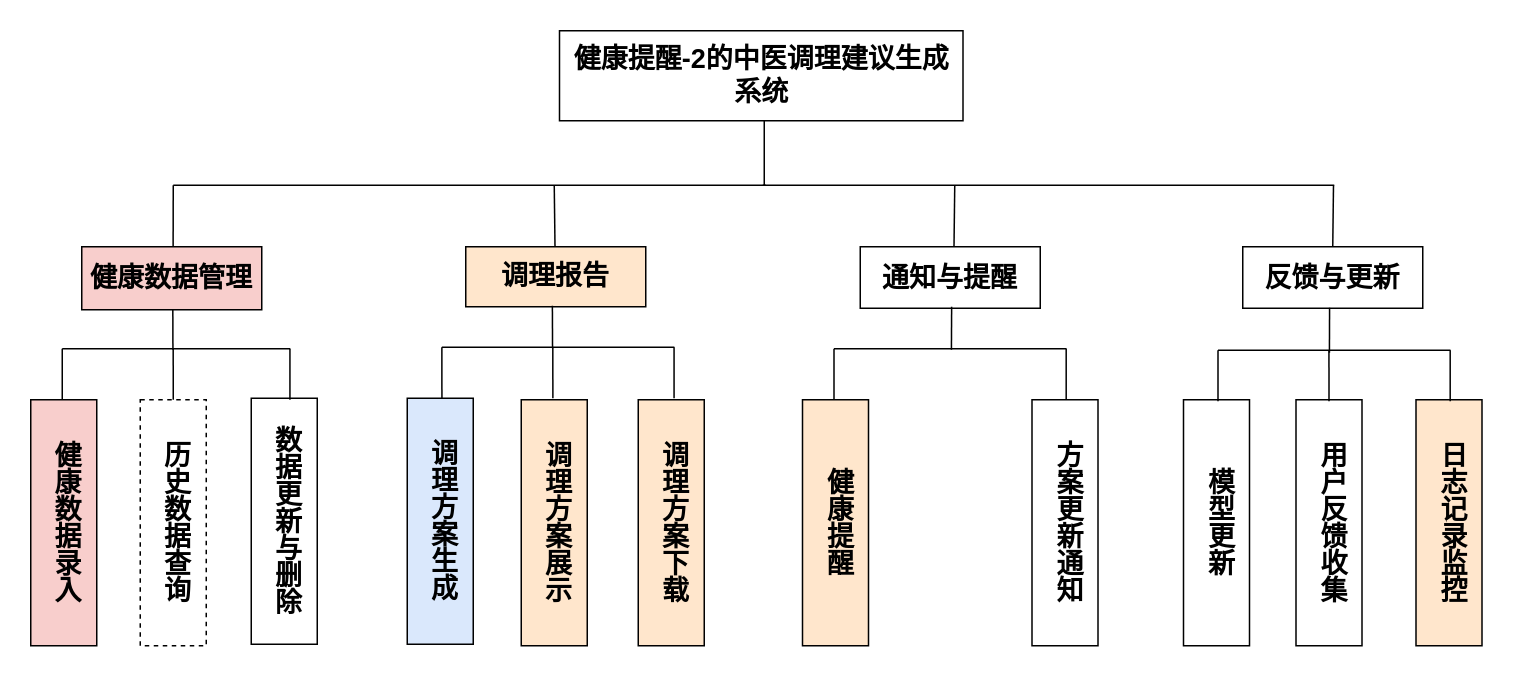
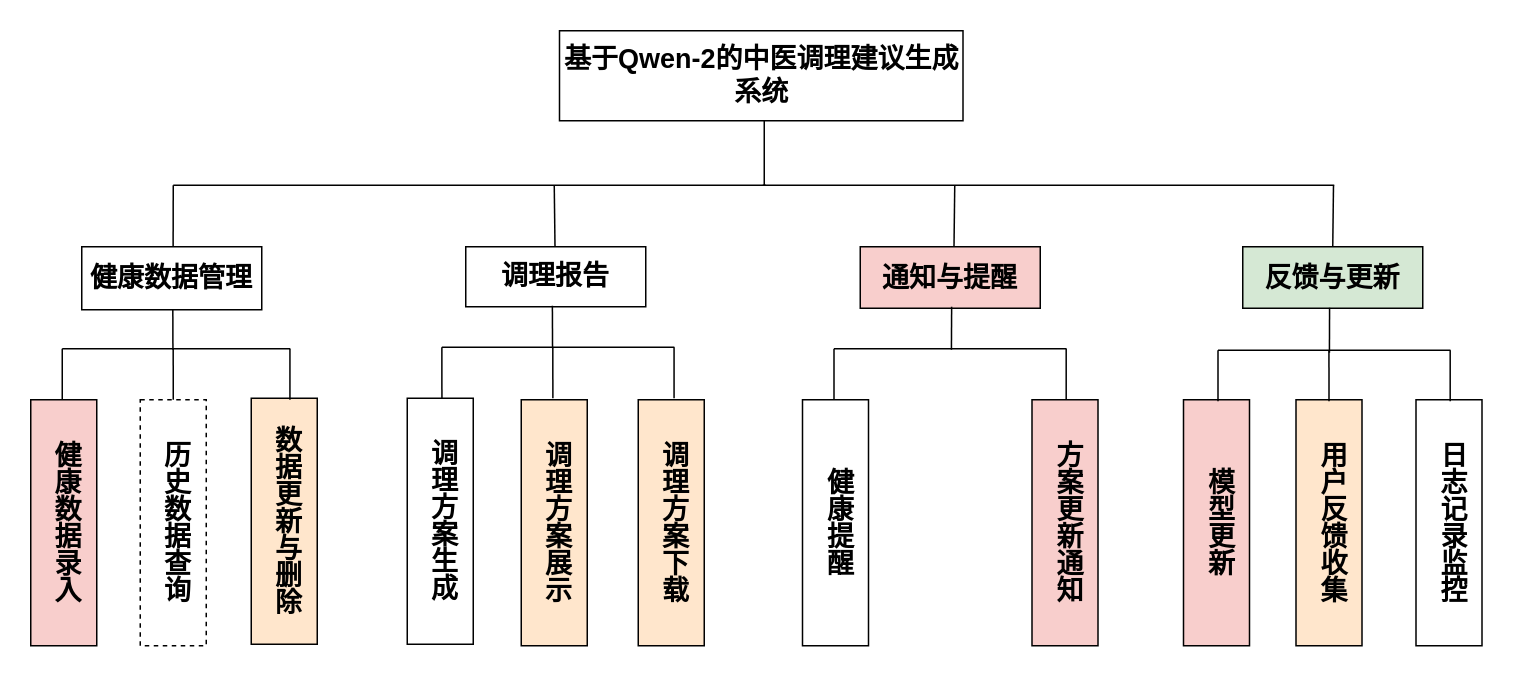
(762, 76) -> (762, 76)
(556, 277) -> (556, 277)
(172, 278) -> (172, 278)
(950, 278) -> (950, 278)
(1333, 278) -> (1333, 278)
(284, 521) -> (284, 521)
(440, 521) -> (440, 521)
(836, 523) -> (836, 523)
(1065, 523) -> (1065, 523)
(1217, 523) -> (1217, 523)
(1329, 523) -> (1329, 523)
(1449, 523) -> (1449, 523)
